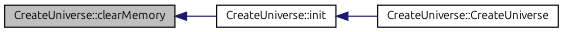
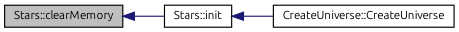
(90, 16) -> (64, 16)
(276, 16) -> (198, 16)
